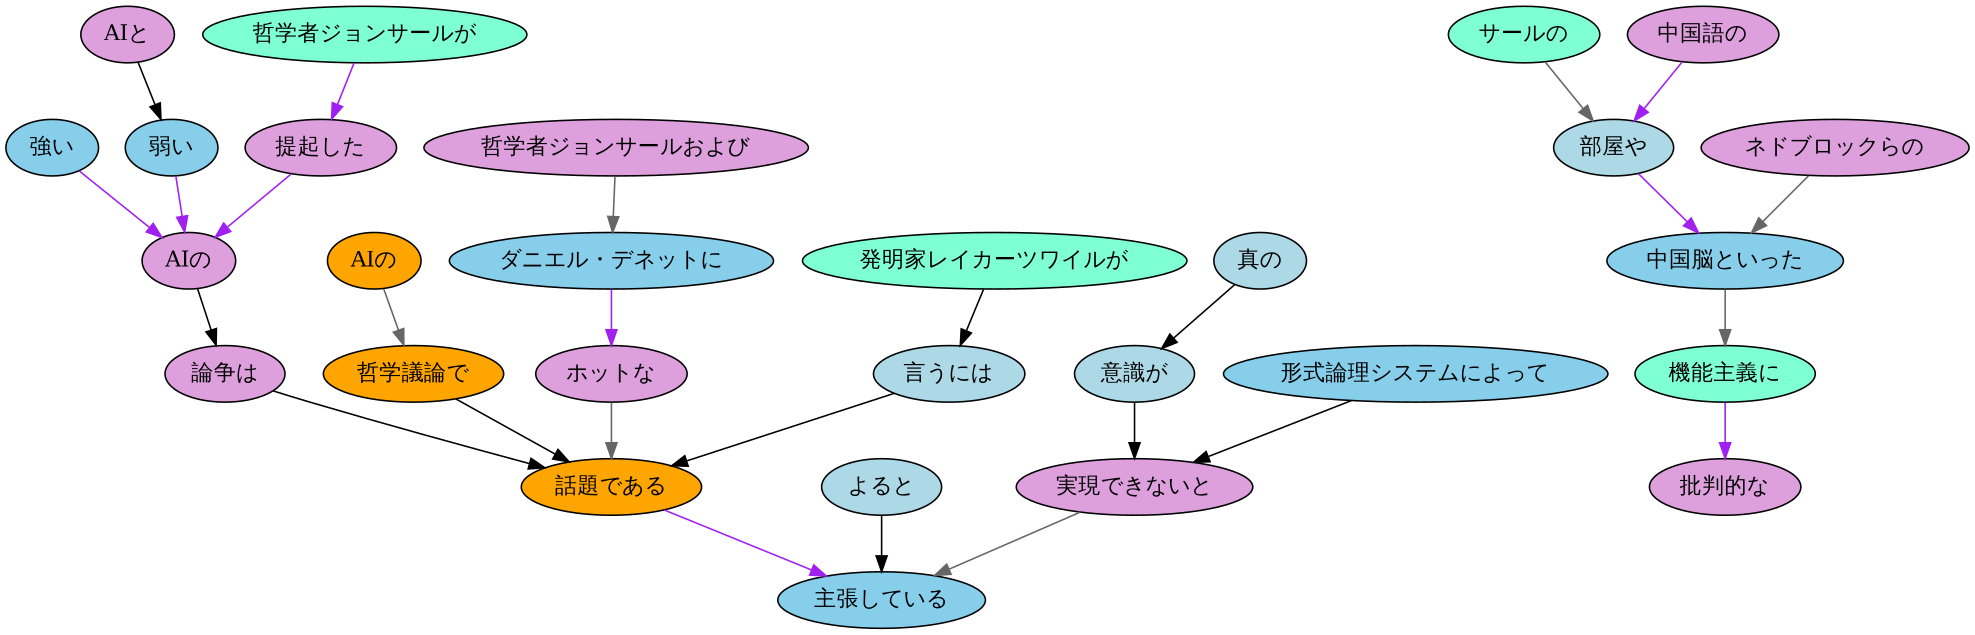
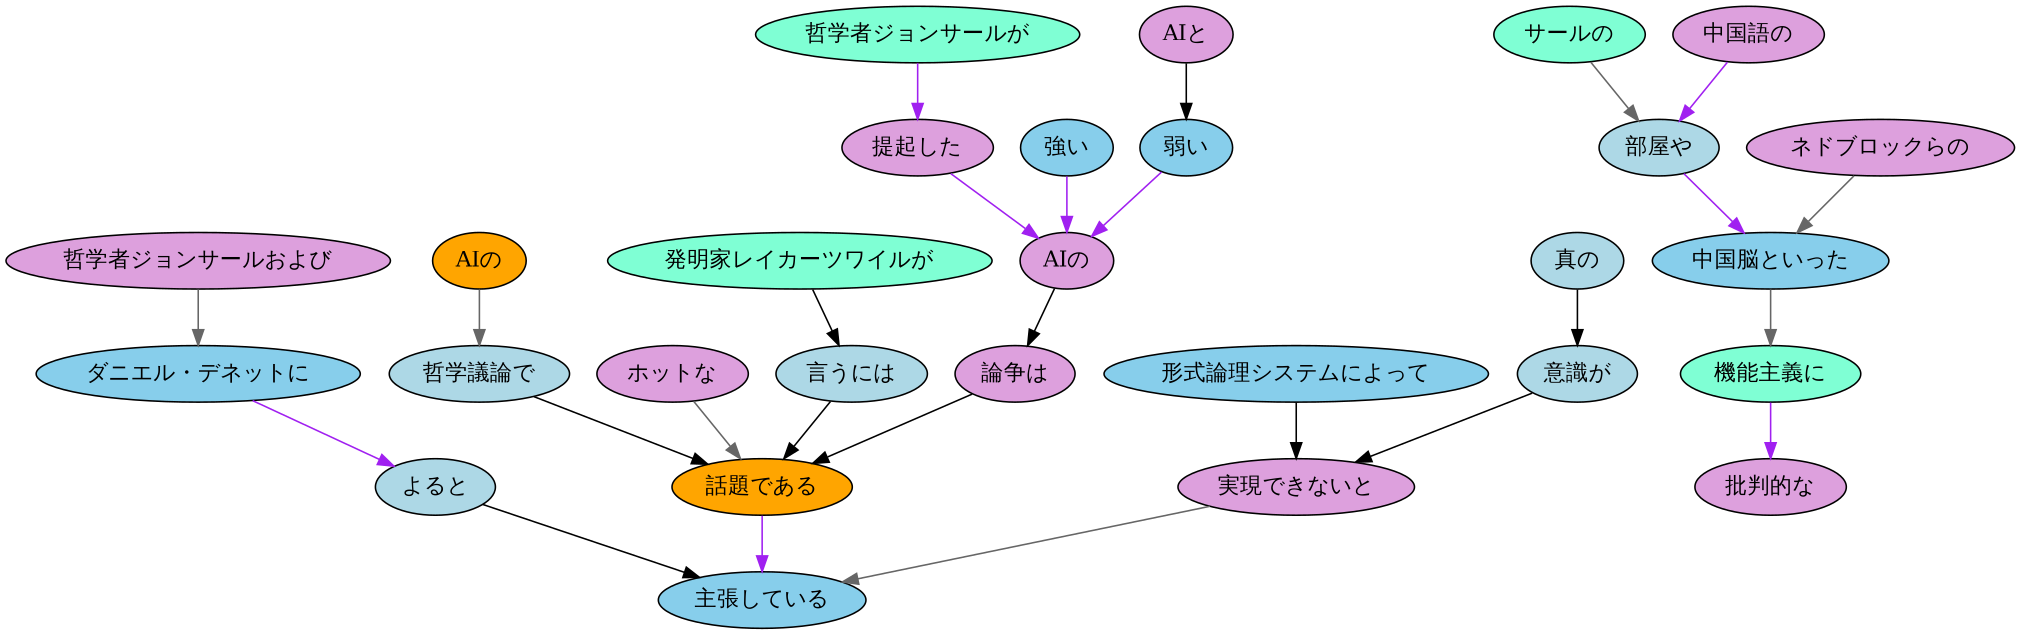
(611, 310) -> (316, 430)
(414, 374) -> (479, 374)
